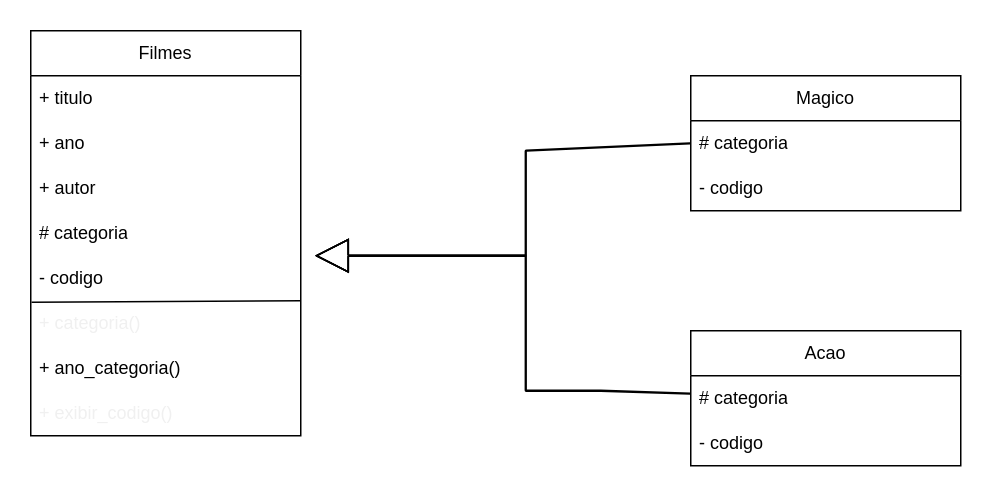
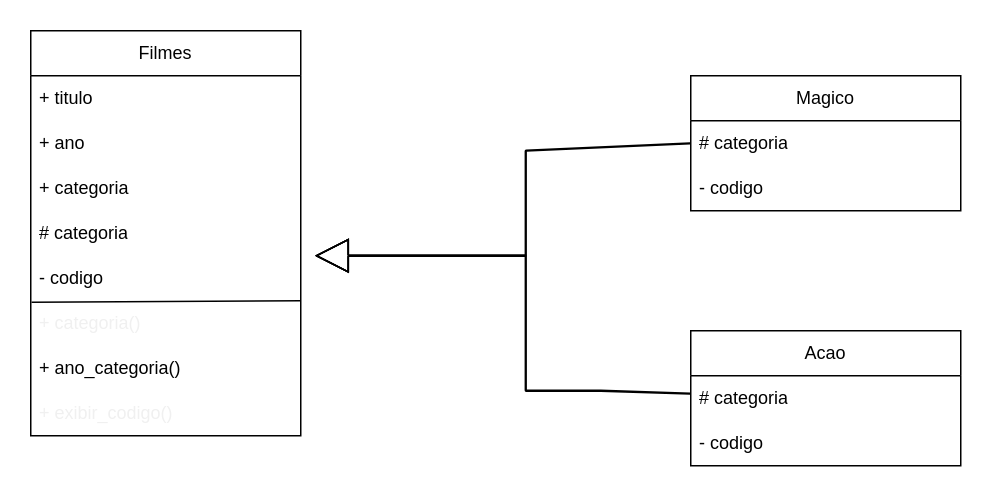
(73, 188) -> (91, 188)
